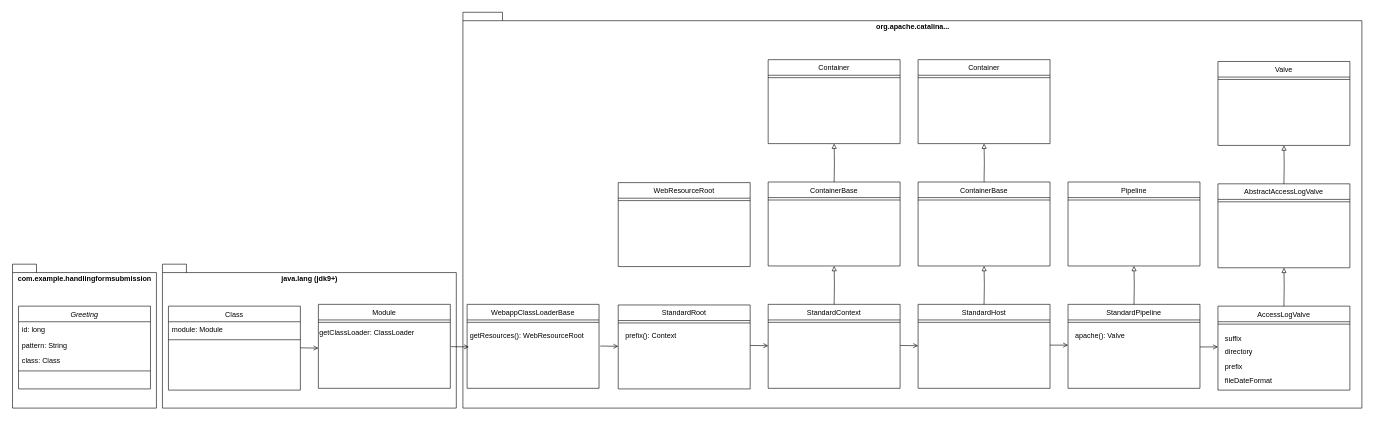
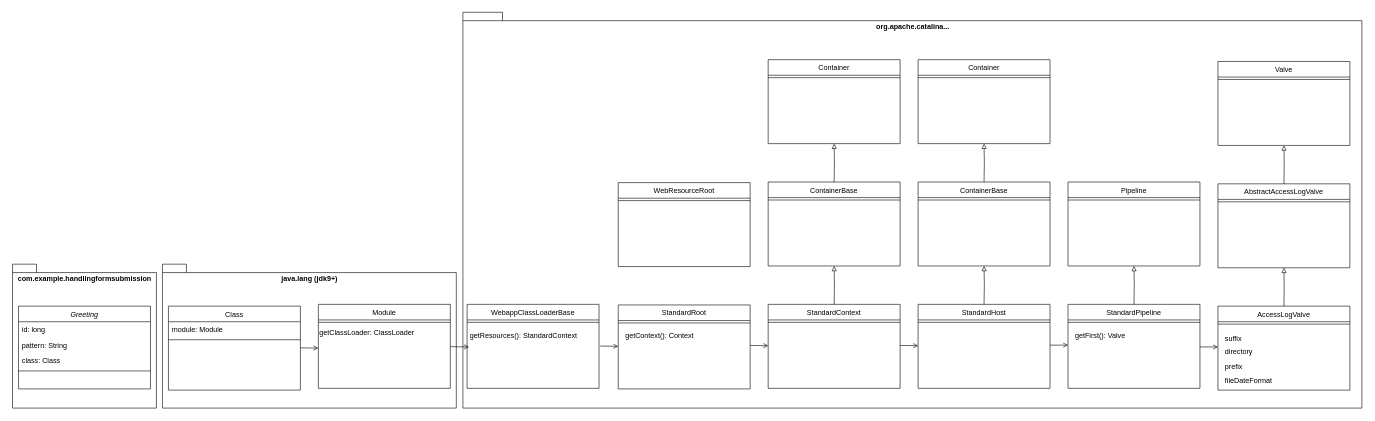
(531, 336) -> (531, 336)
(657, 336) -> (666, 336)
(1103, 336) -> (1106, 336)
